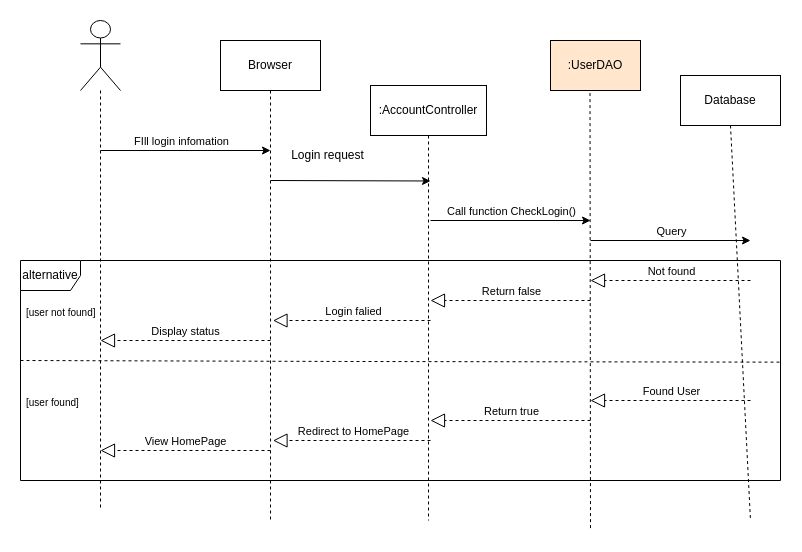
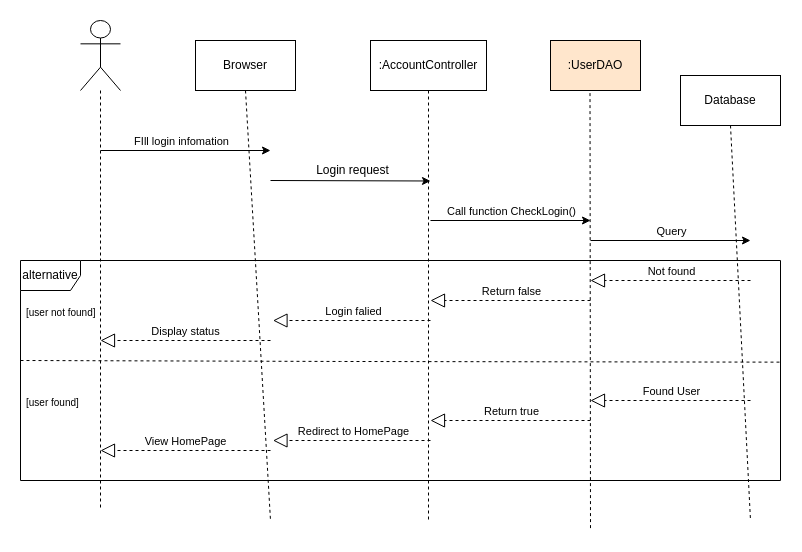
(271, 66) -> (246, 66)
(429, 111) -> (429, 66)
(328, 156) -> (353, 171)
